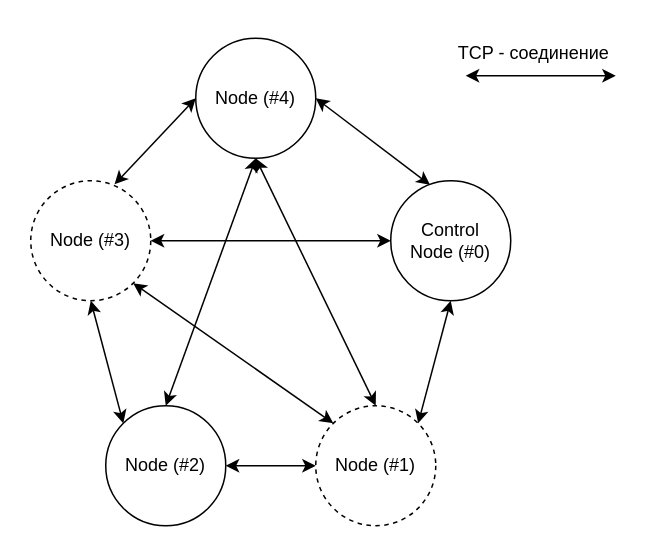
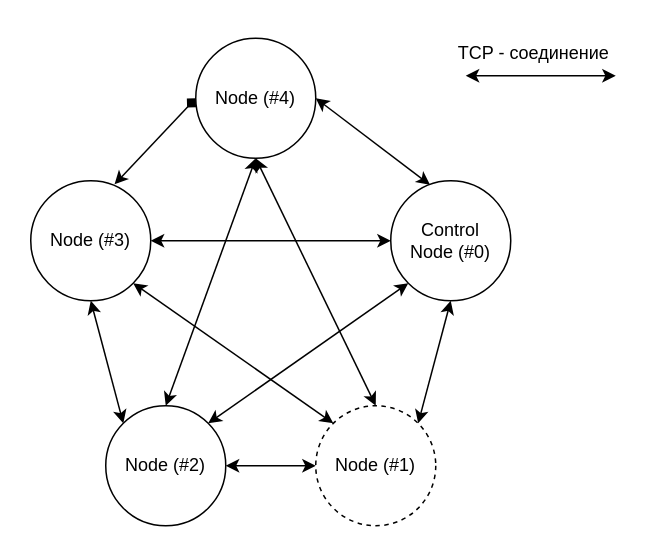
(189, 106) -> (188, 107)
(91, 241) -> (91, 241)
none -> (309, 353)
